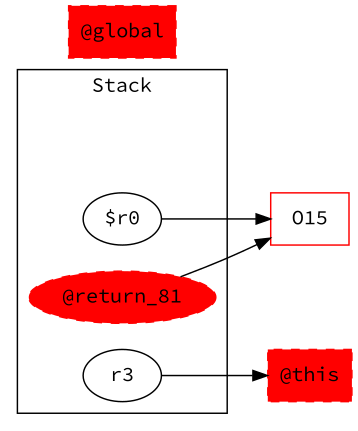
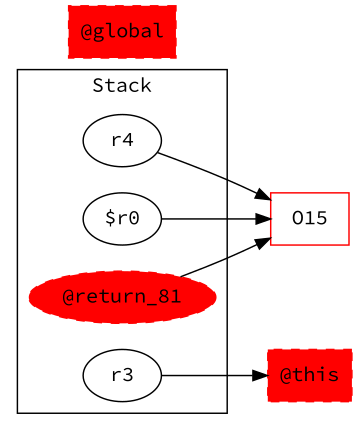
none -> (122, 141)
